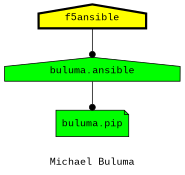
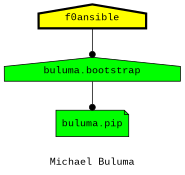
(92, 18) -> (92, 18)
(92, 71) -> (92, 71)
